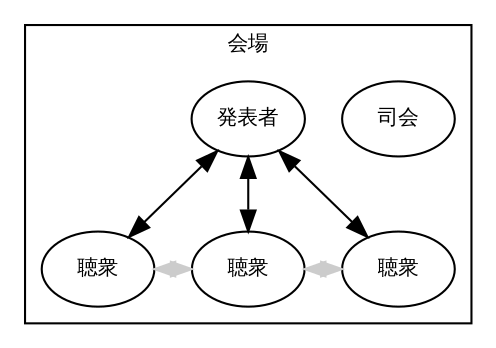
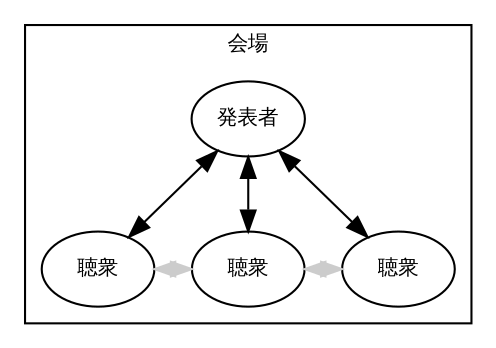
(398, 119) -> none
